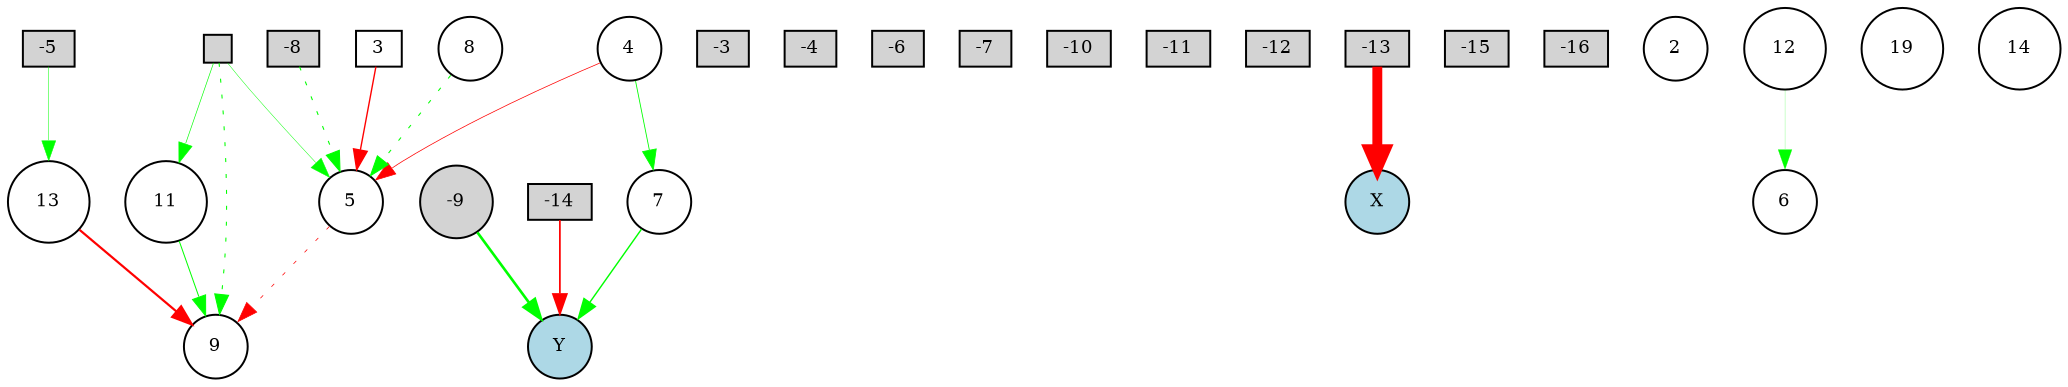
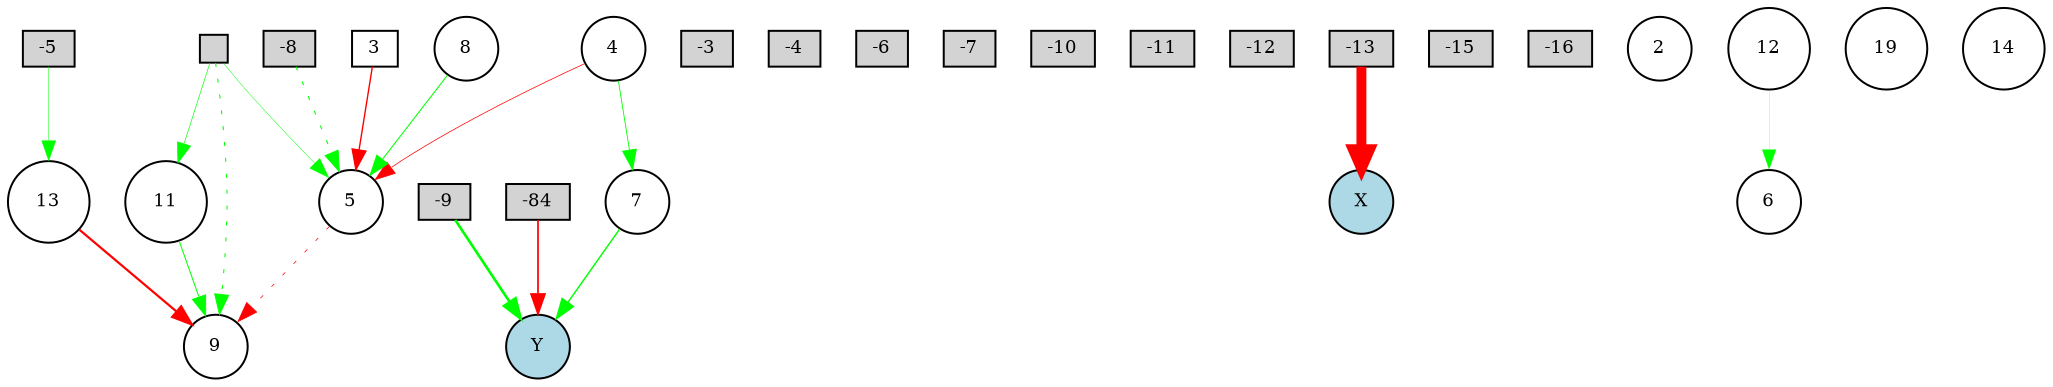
(417, 118) -> (415, 117)
(456, 202) -> (445, 202)
(560, 202) -> (538, 202)
